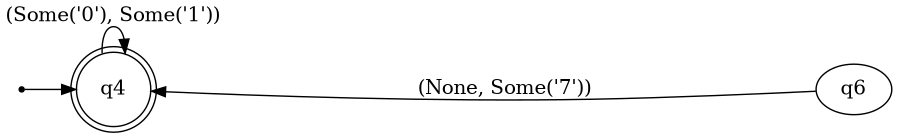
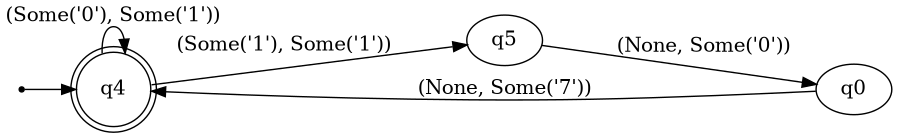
none -> (505, 40)
(854, 89) -> (854, 89)
